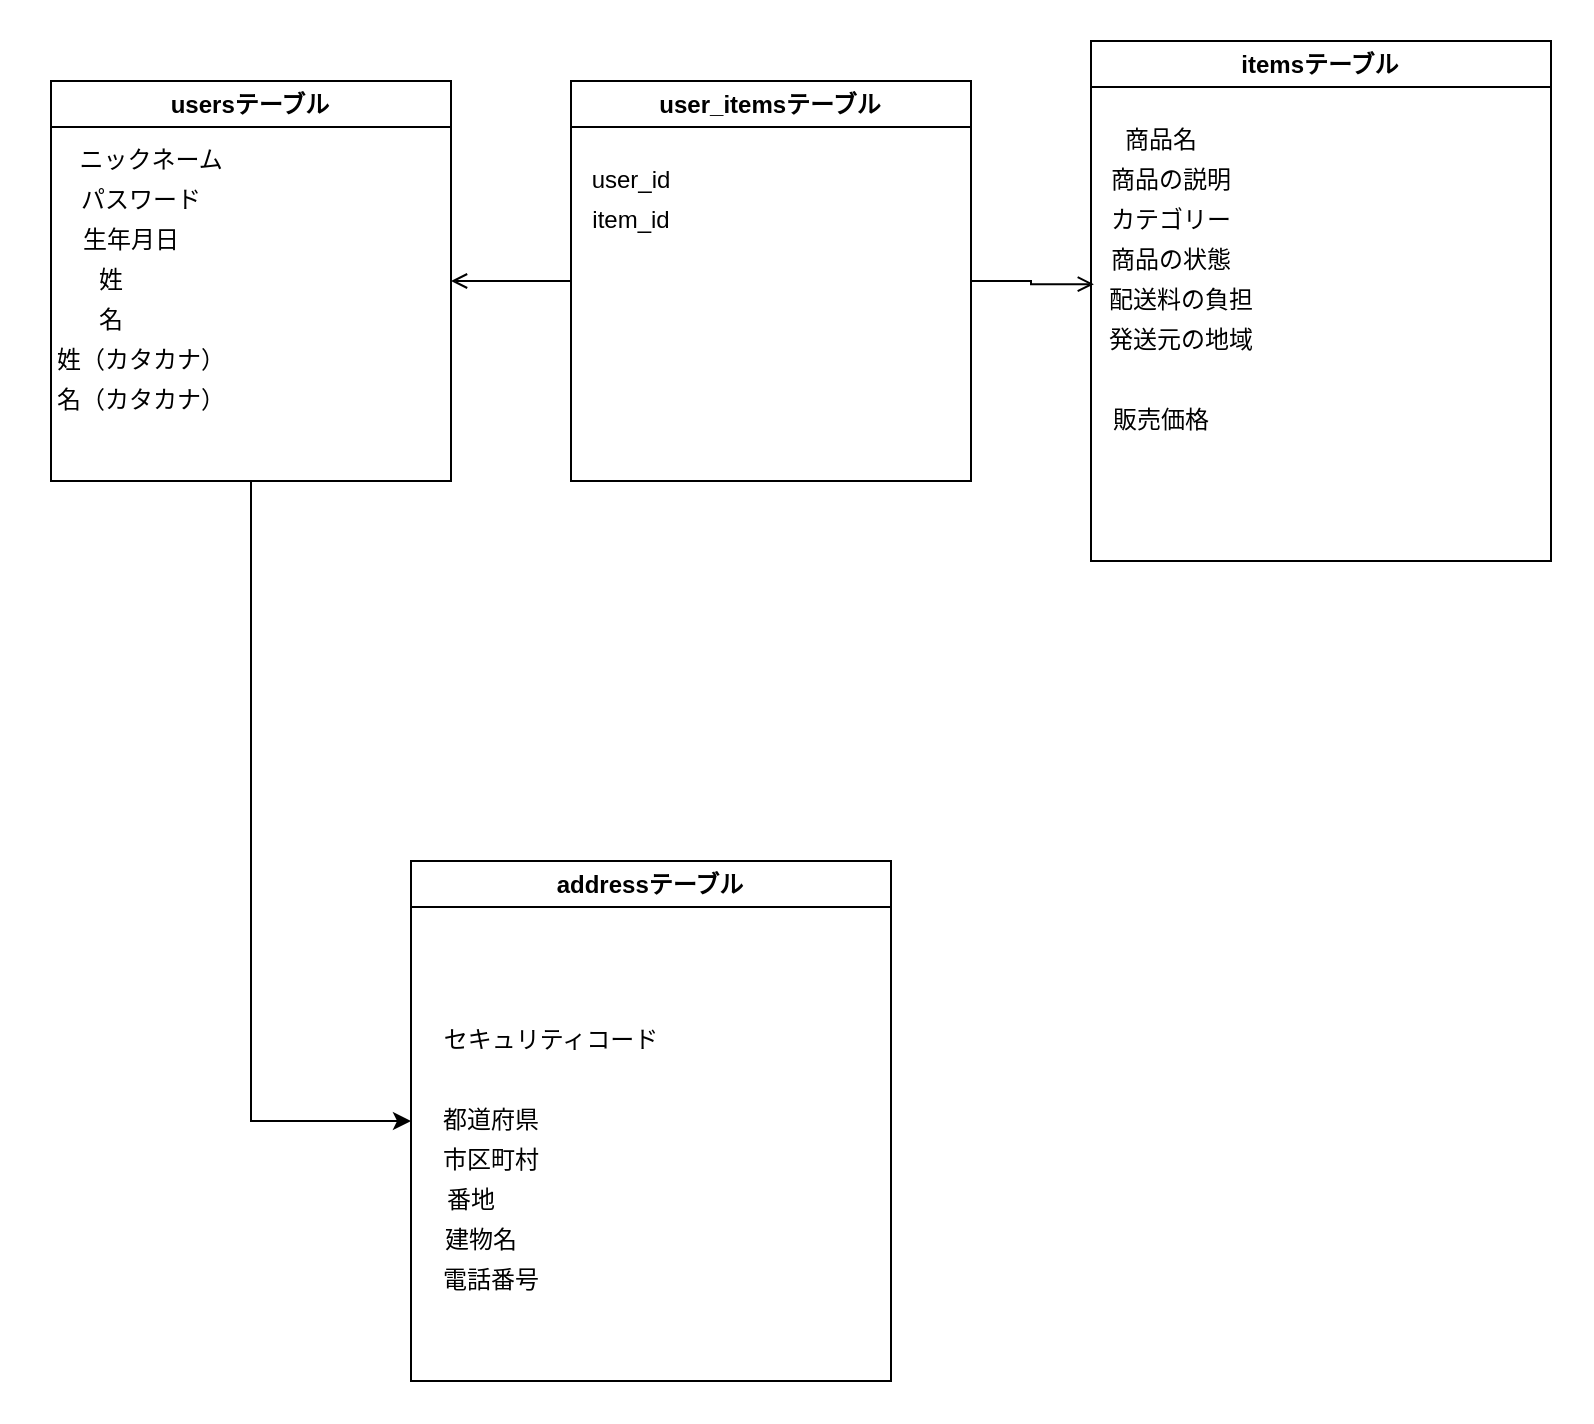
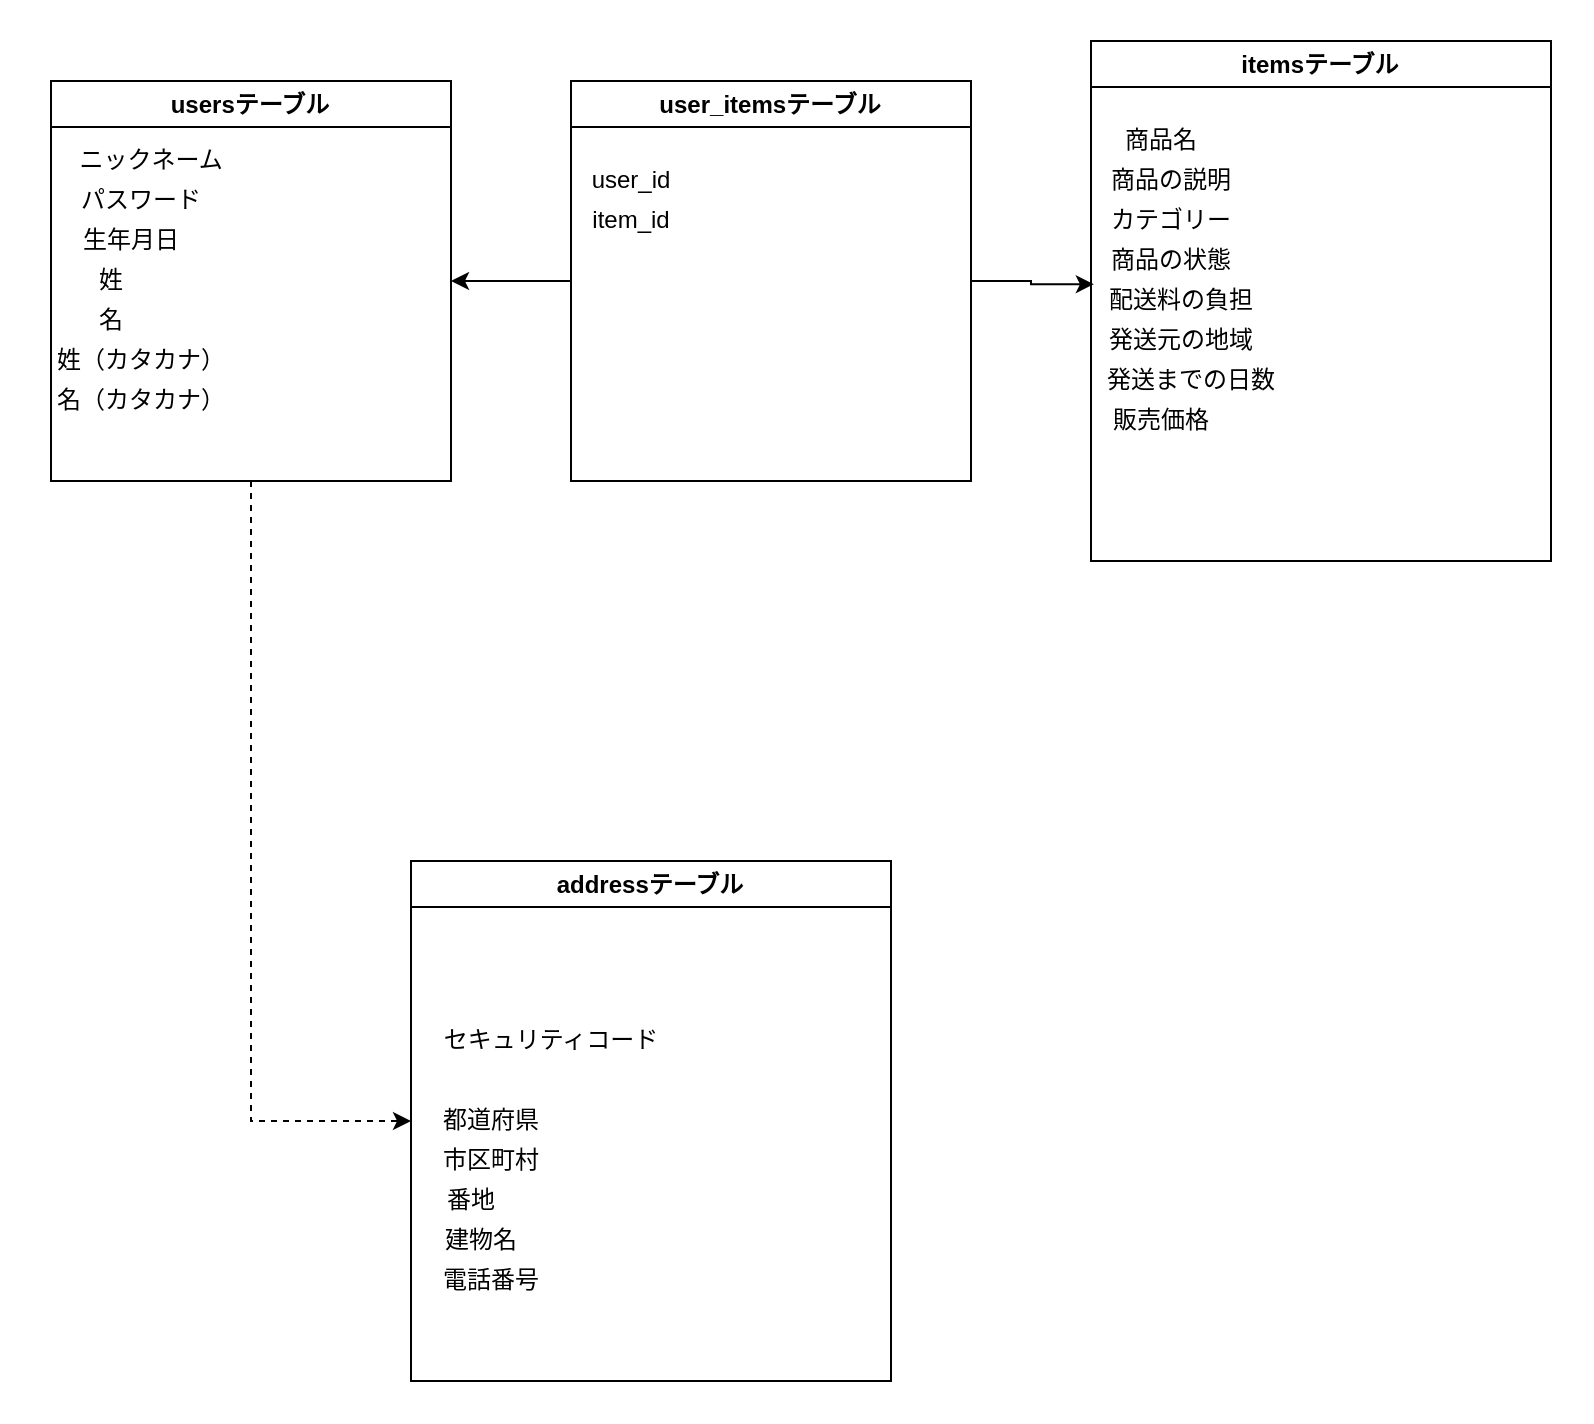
(463, 281) -> (466, 281)
(1082, 284) -> (1079, 284)
none -> (1191, 381)
(251, 873) -> (251, 873)
